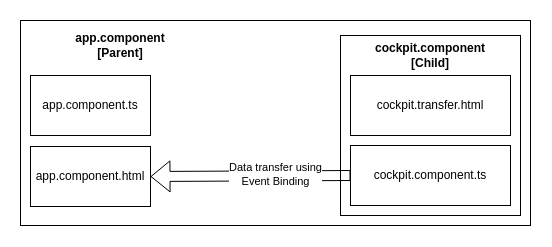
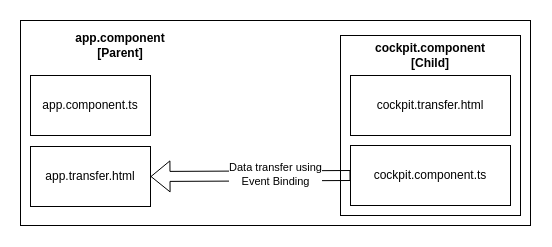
(91, 177) -> (91, 177)
